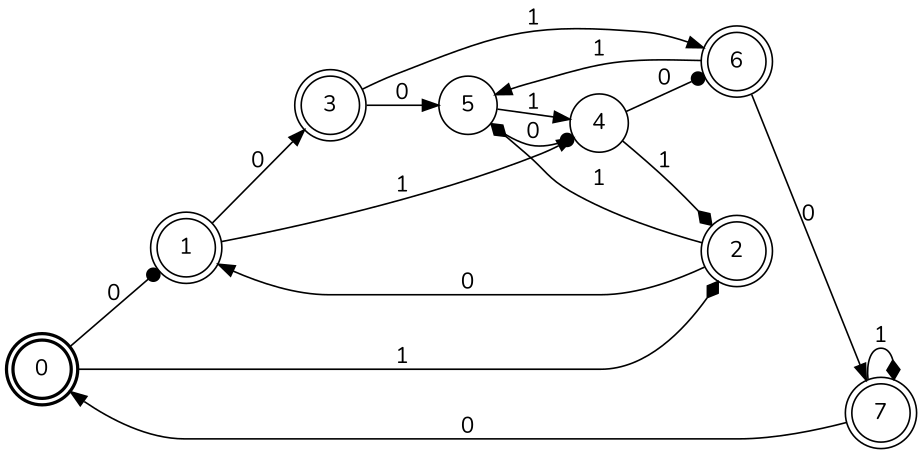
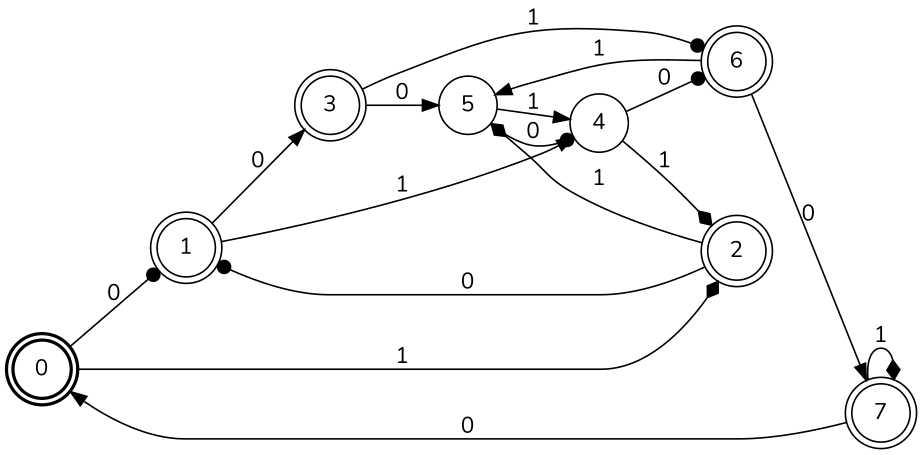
(521, 33) -> (523, 33)
(469, 295) -> (468, 295)
